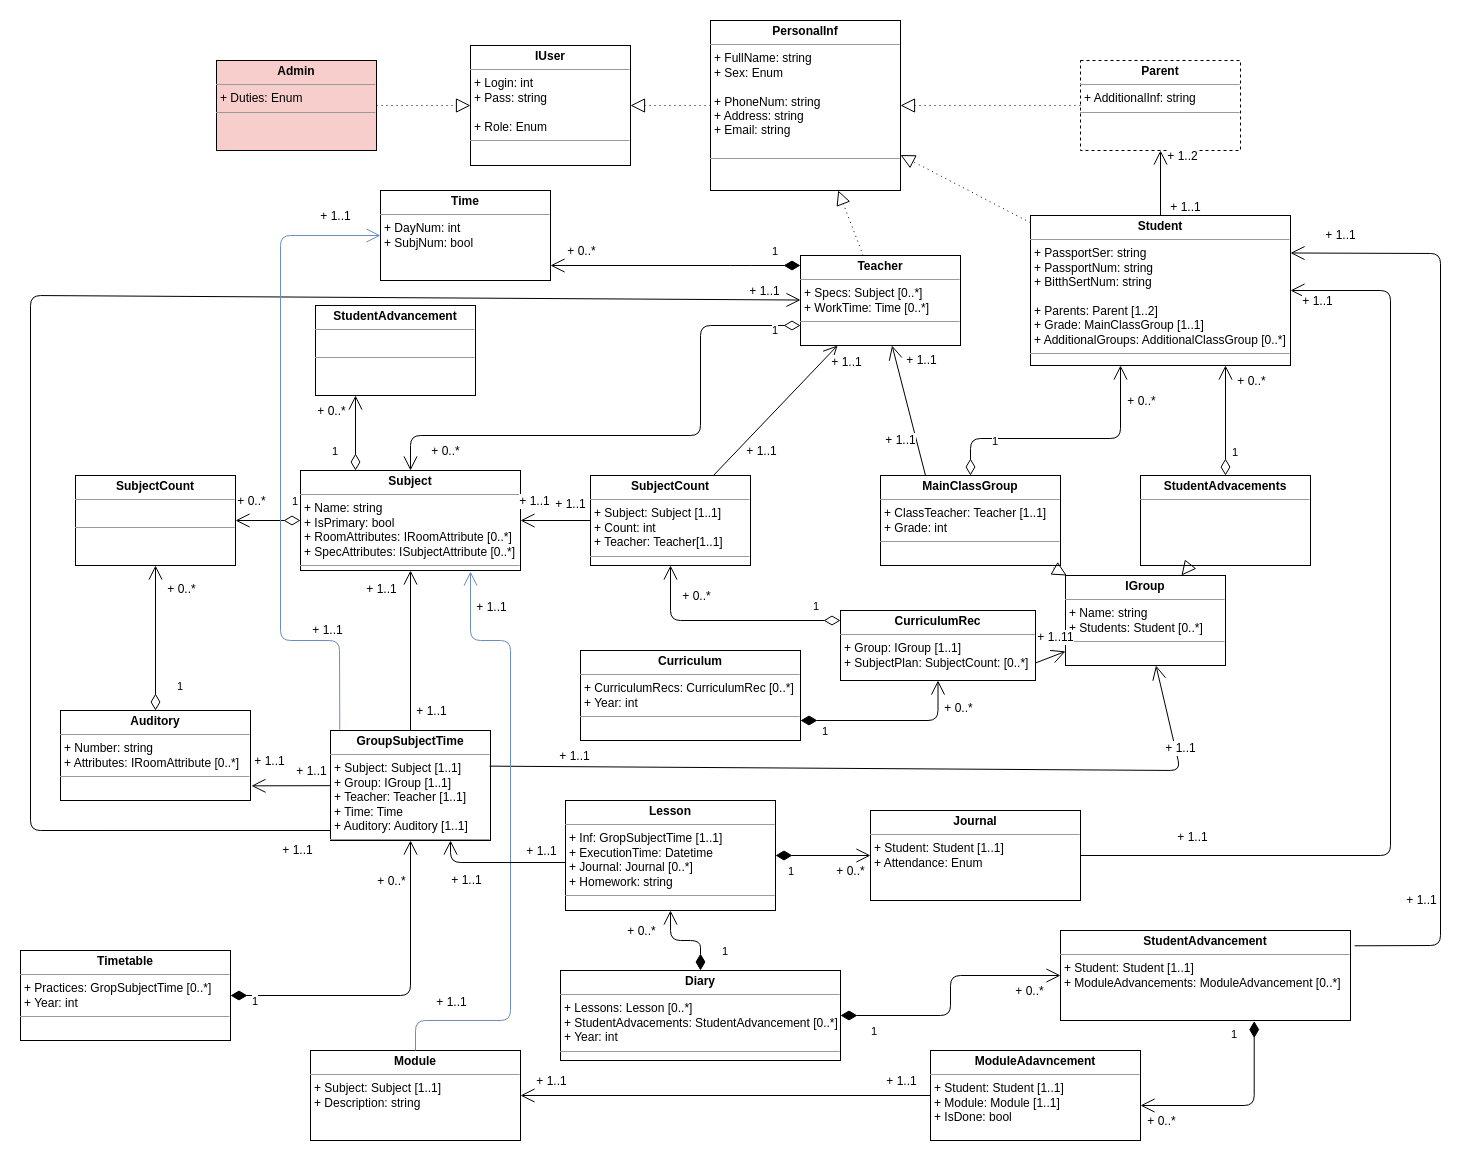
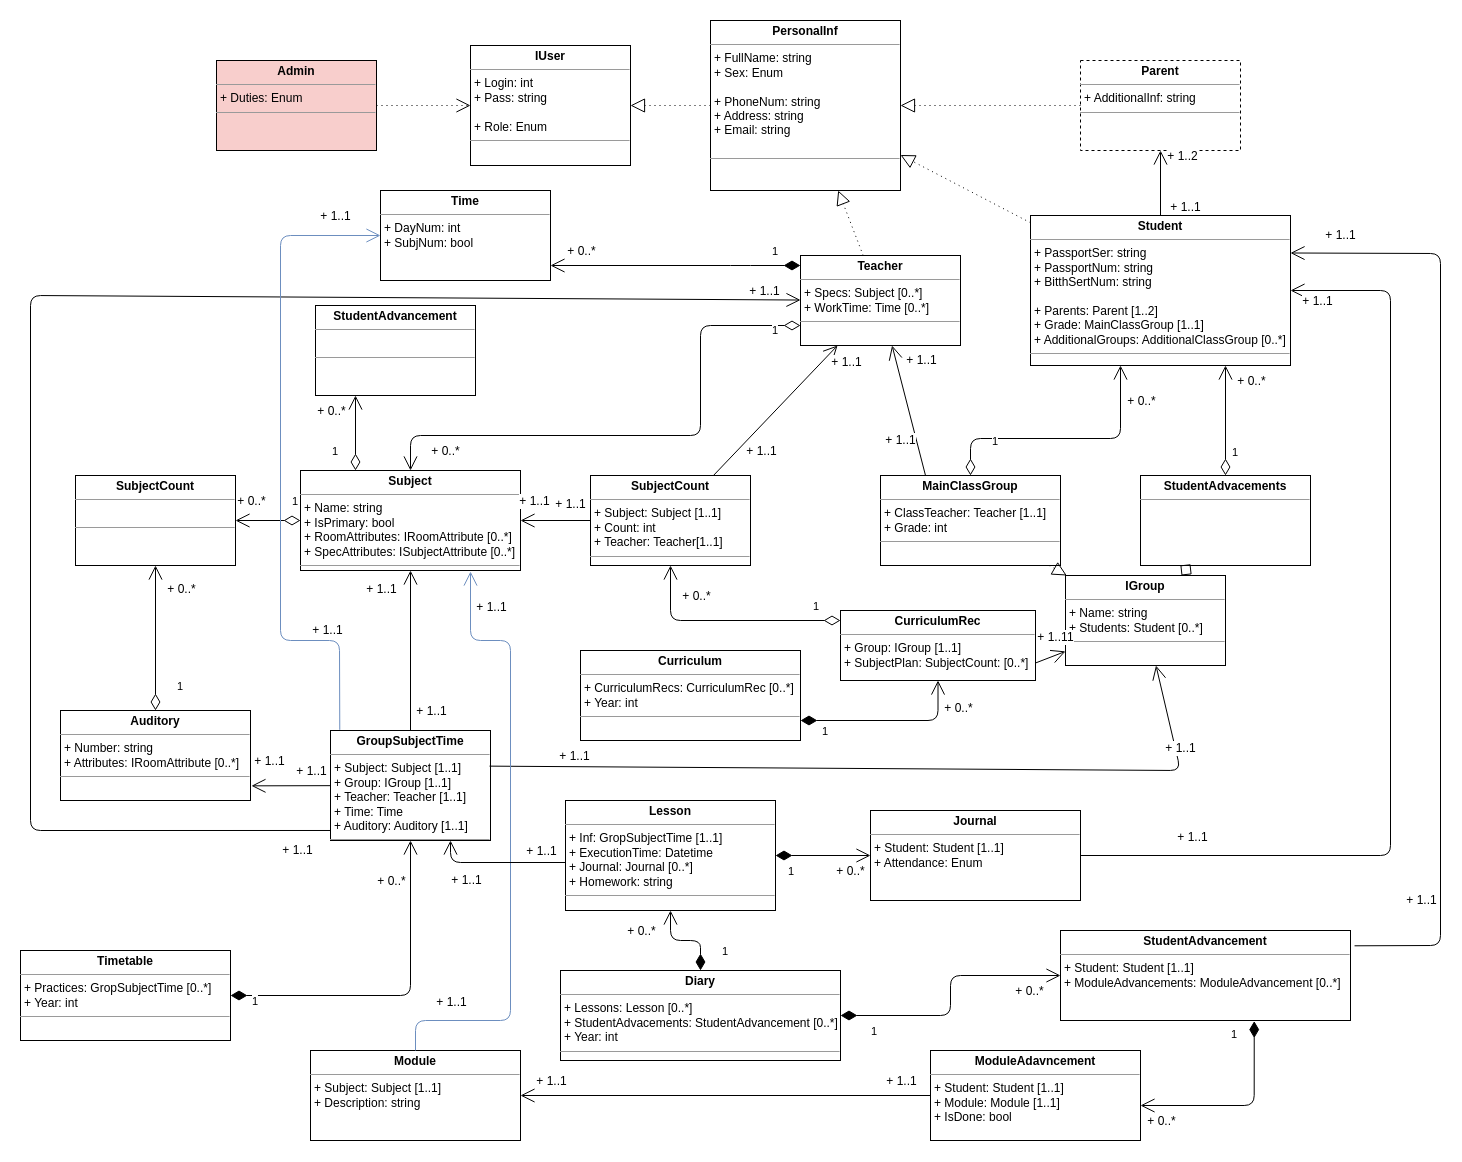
(455, 106) -> (461, 106)
(1190, 566) -> (1190, 566)
